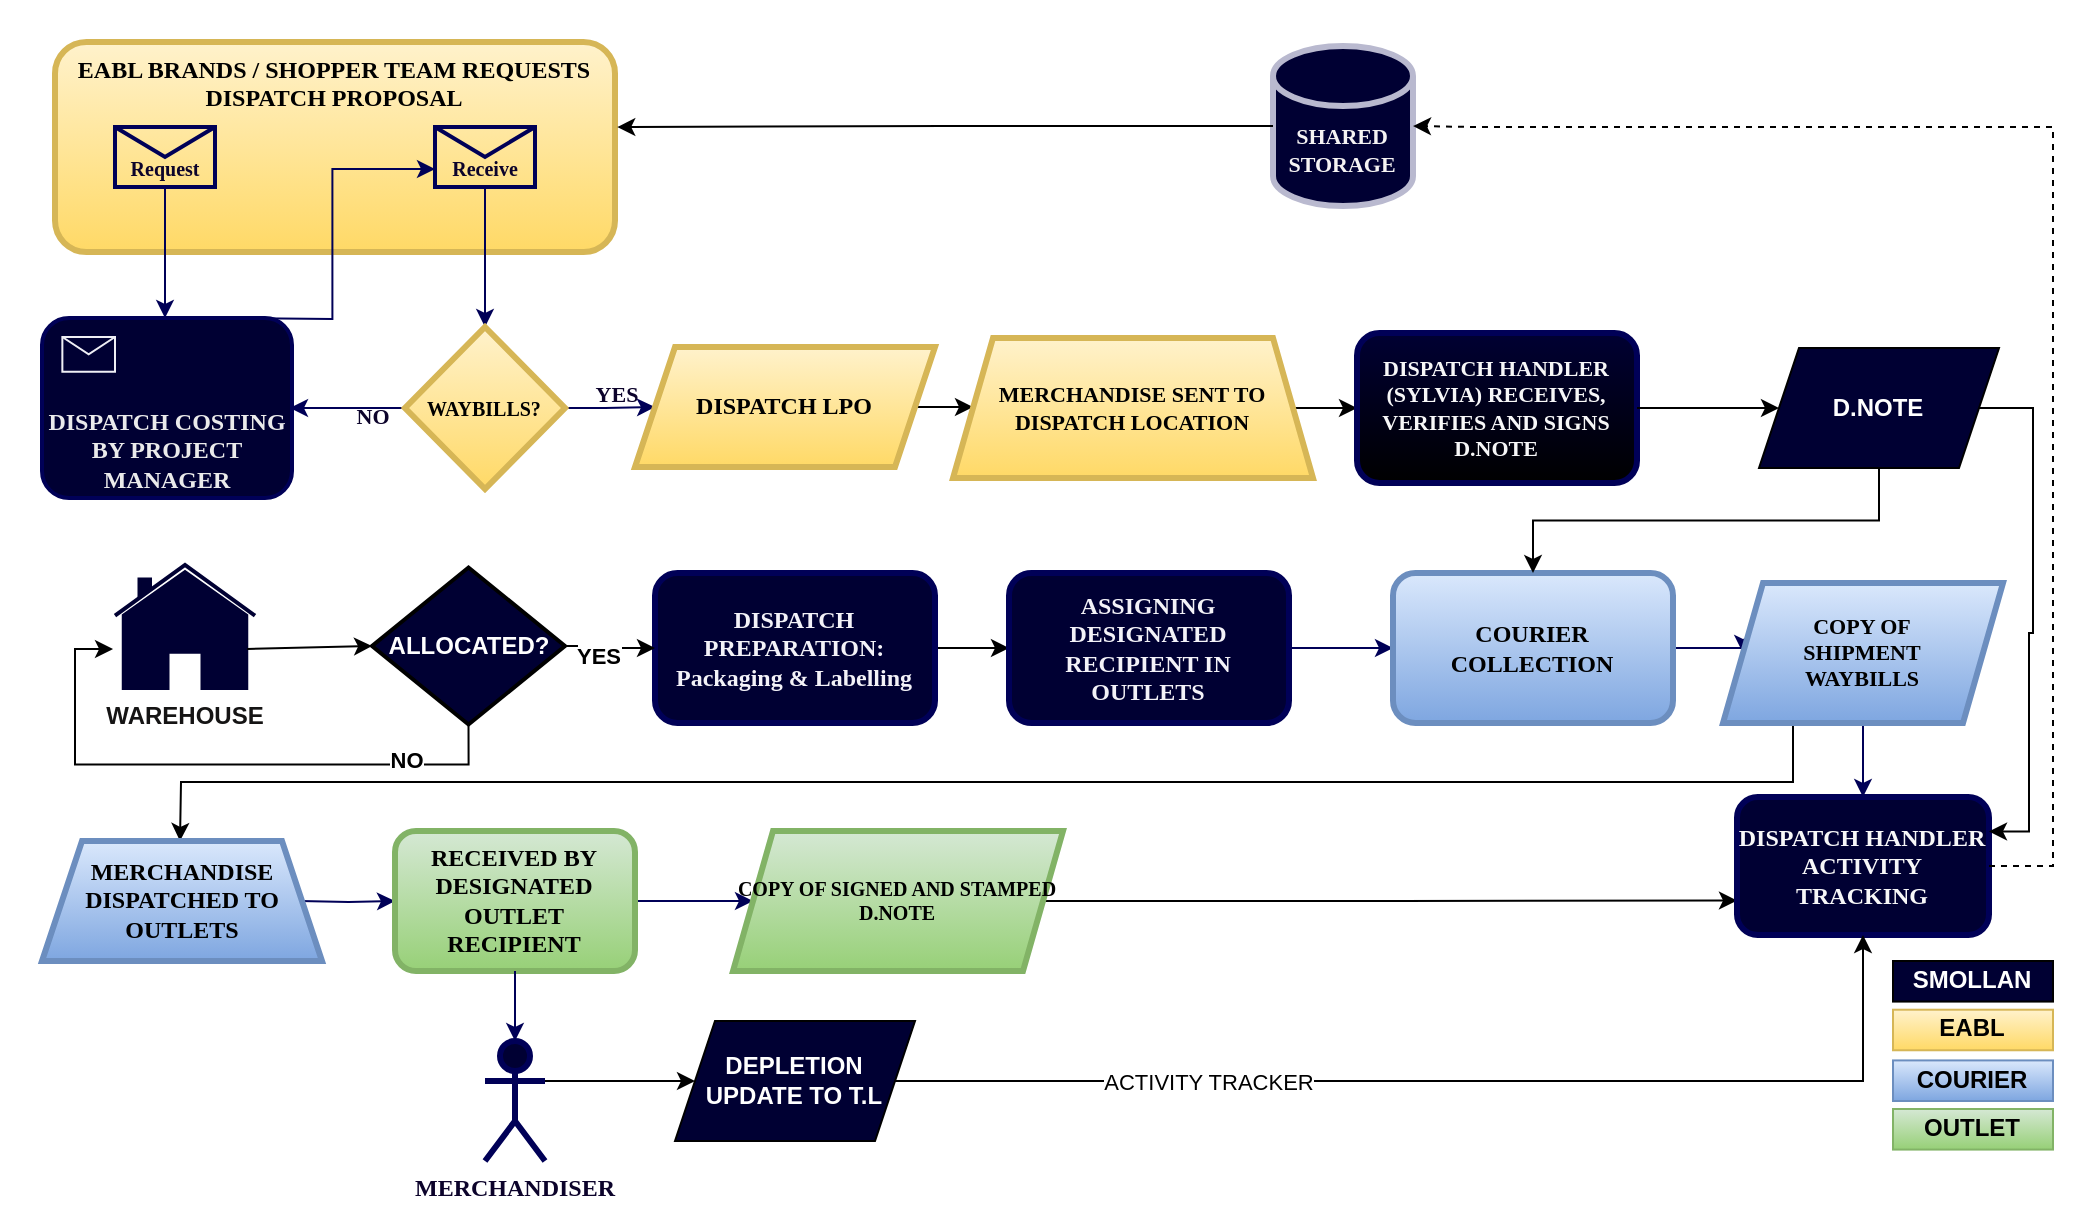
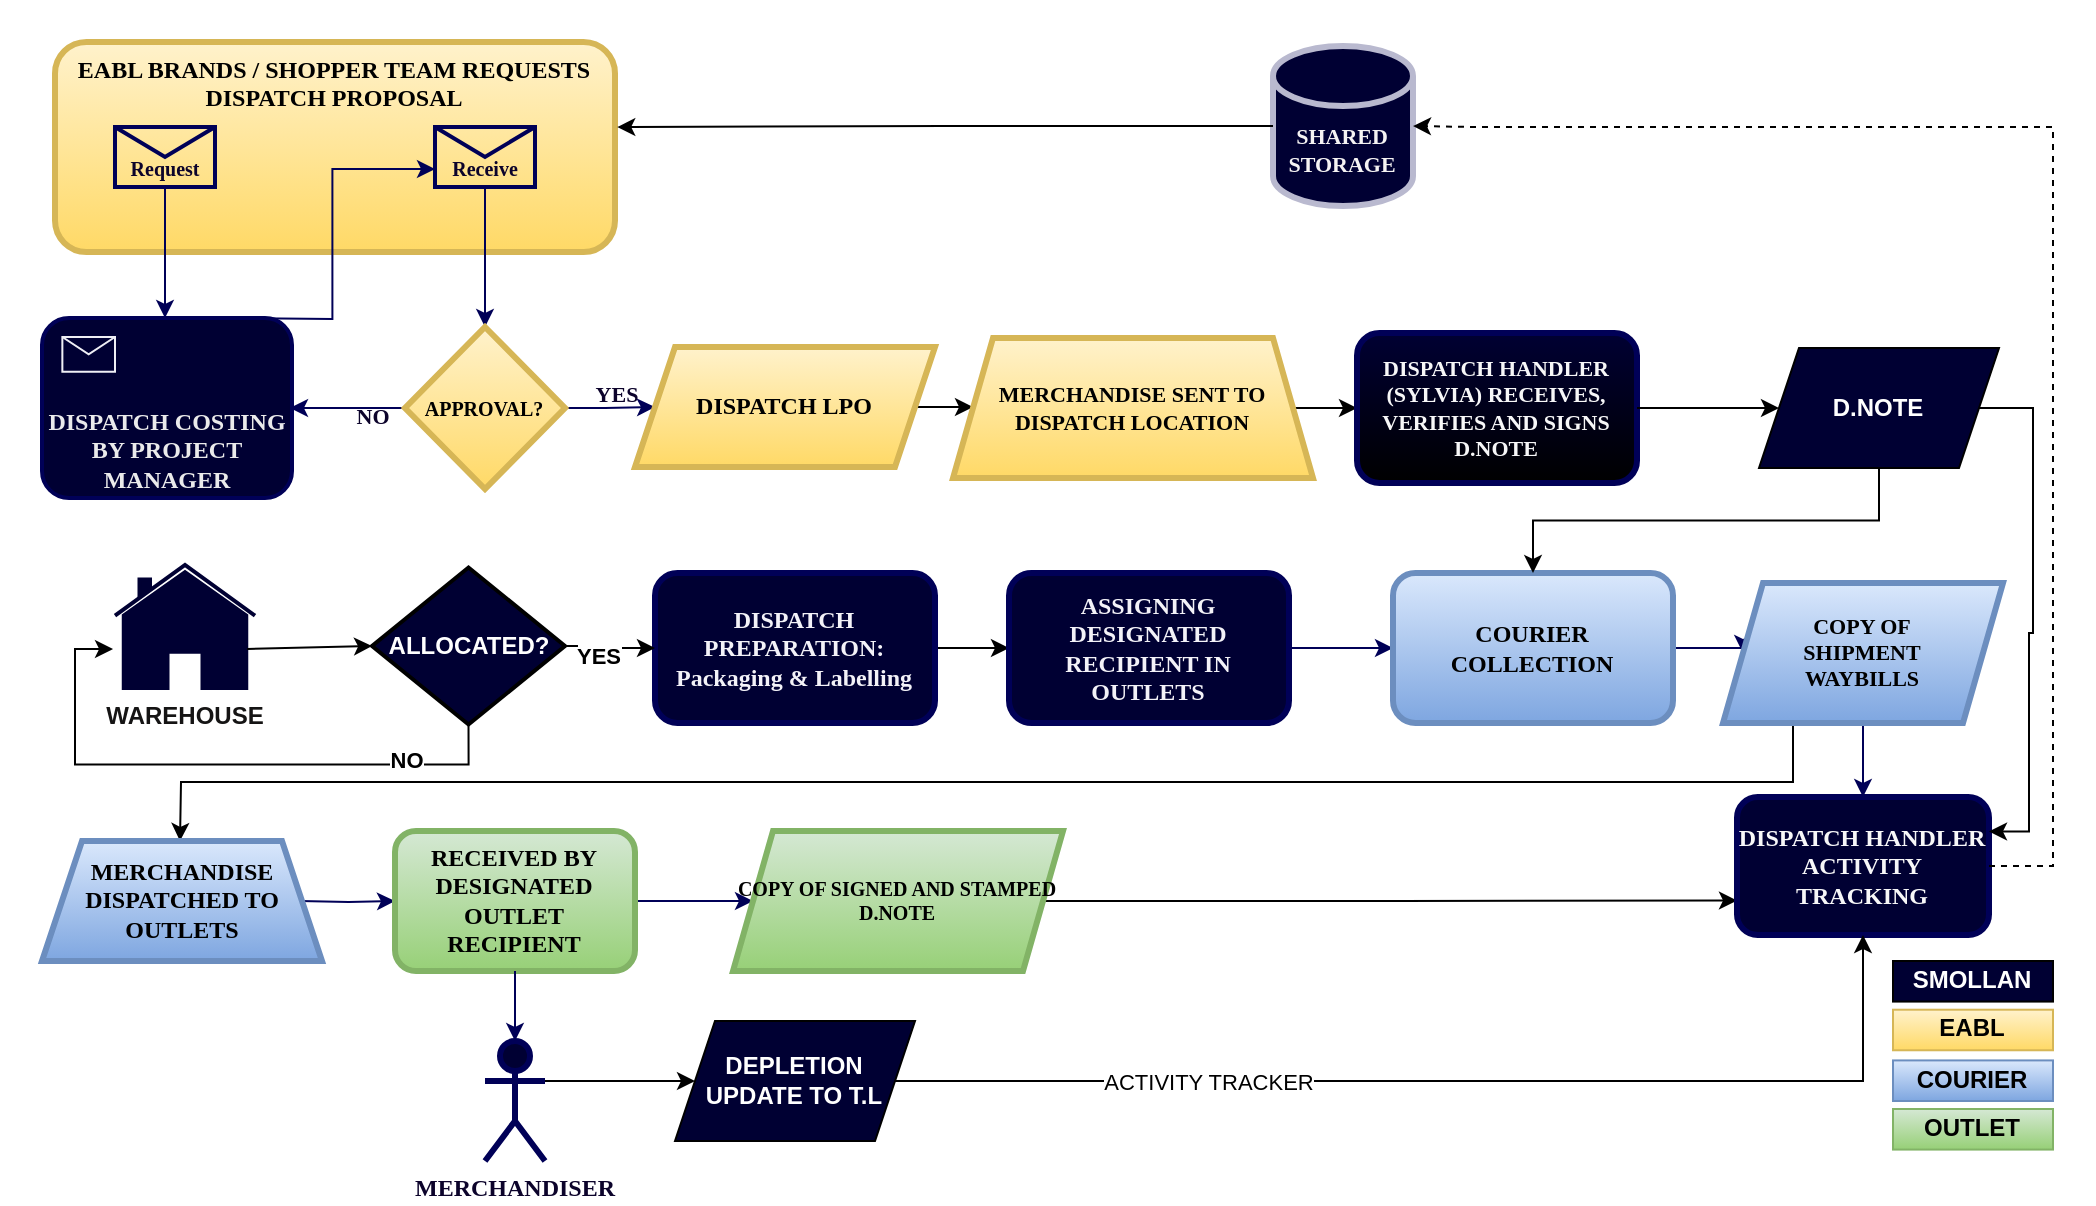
(485, 409) -> (485, 409)
